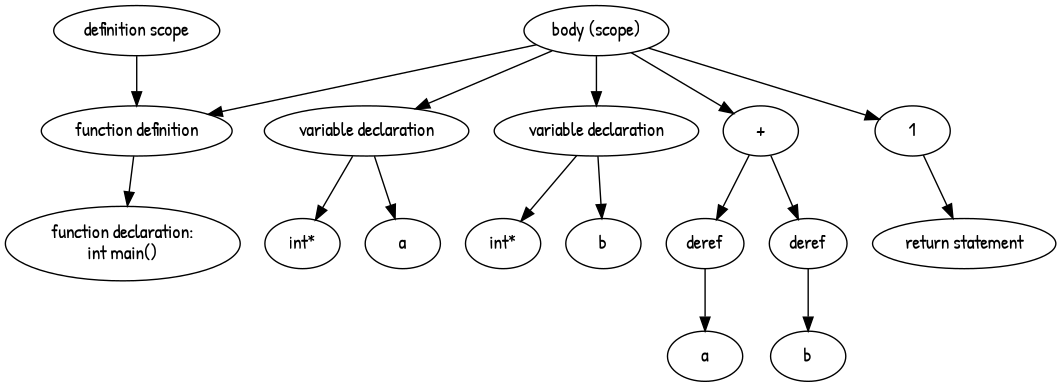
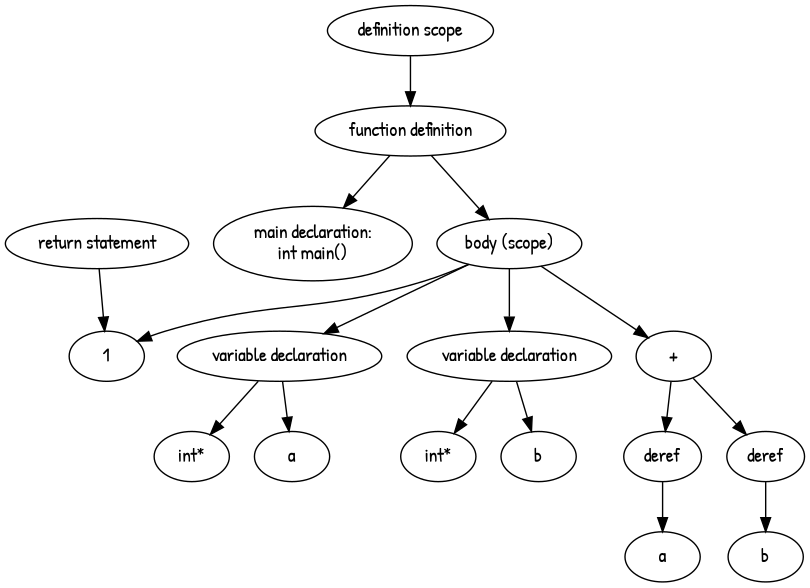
(379, 78) -> (455, 182)
(935, 180) -> (101, 293)
(123, 244) -> (313, 244)
